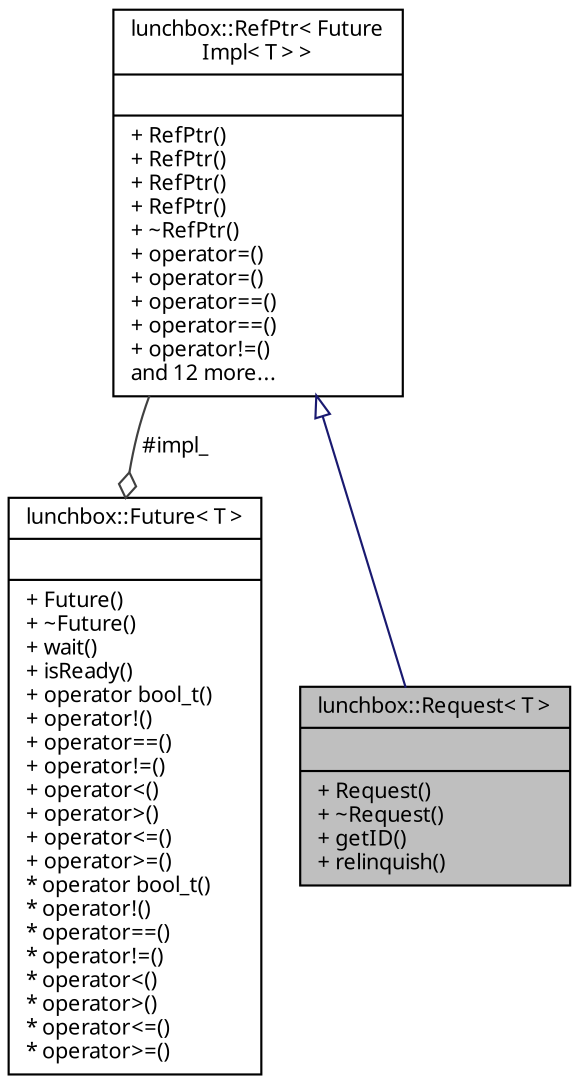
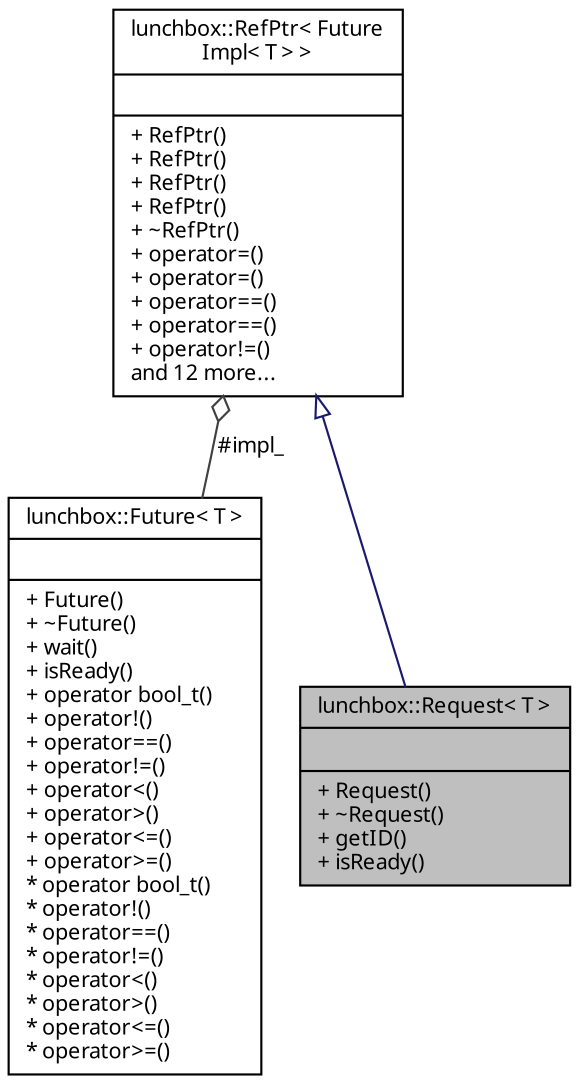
(138, 433) -> (210, 460)
(382, 863) -> (371, 863)
